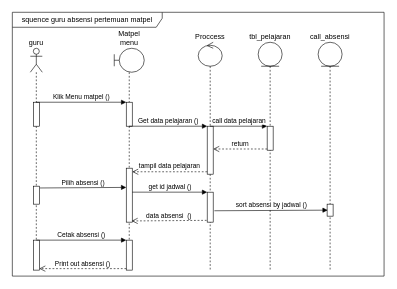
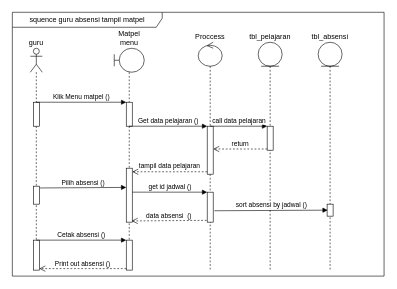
(87, 20) -> (87, 20)
(330, 32) -> (330, 32)
